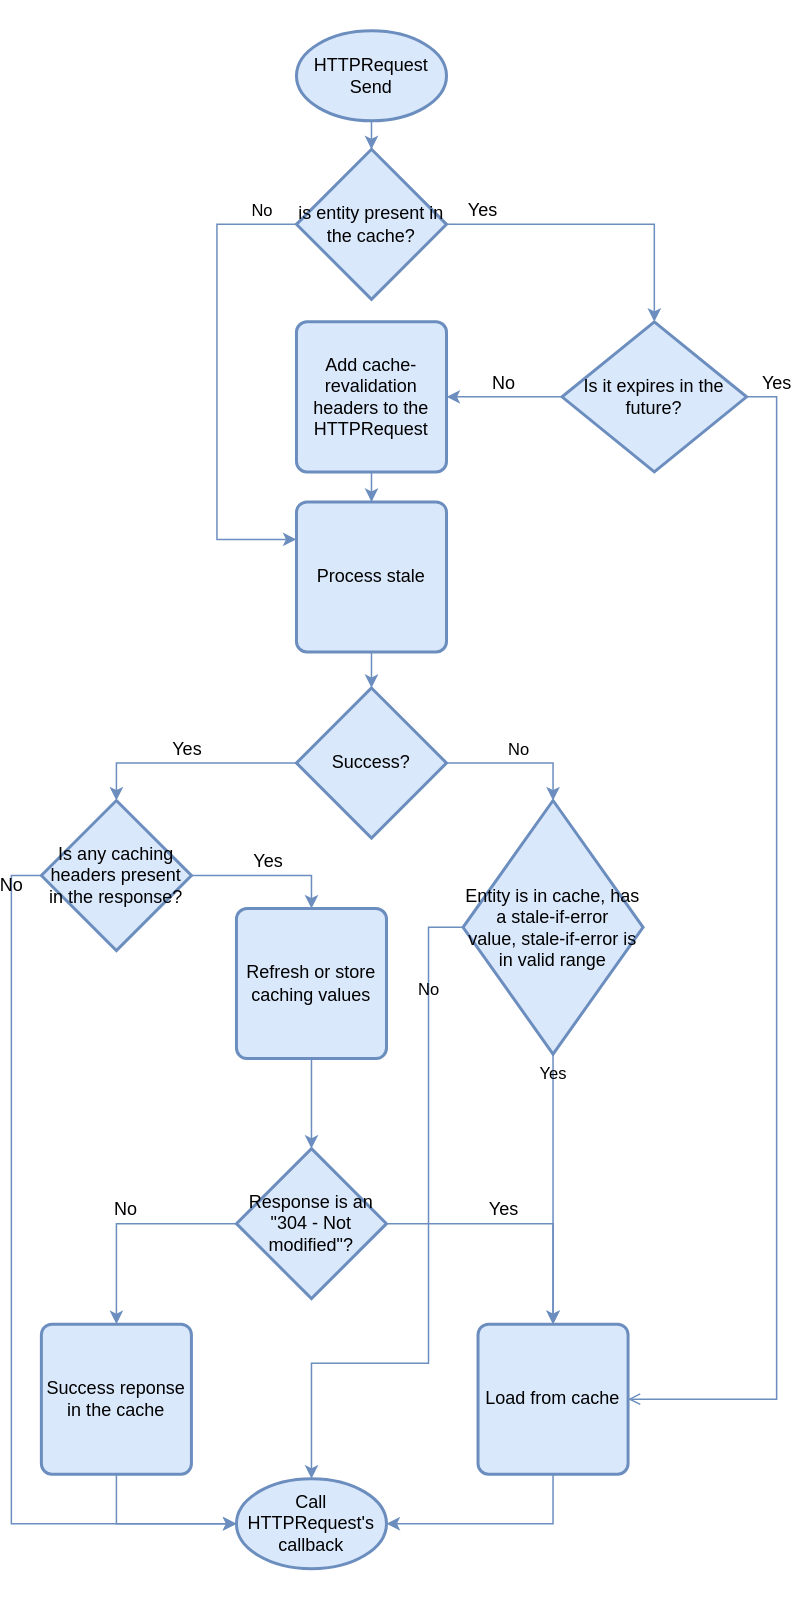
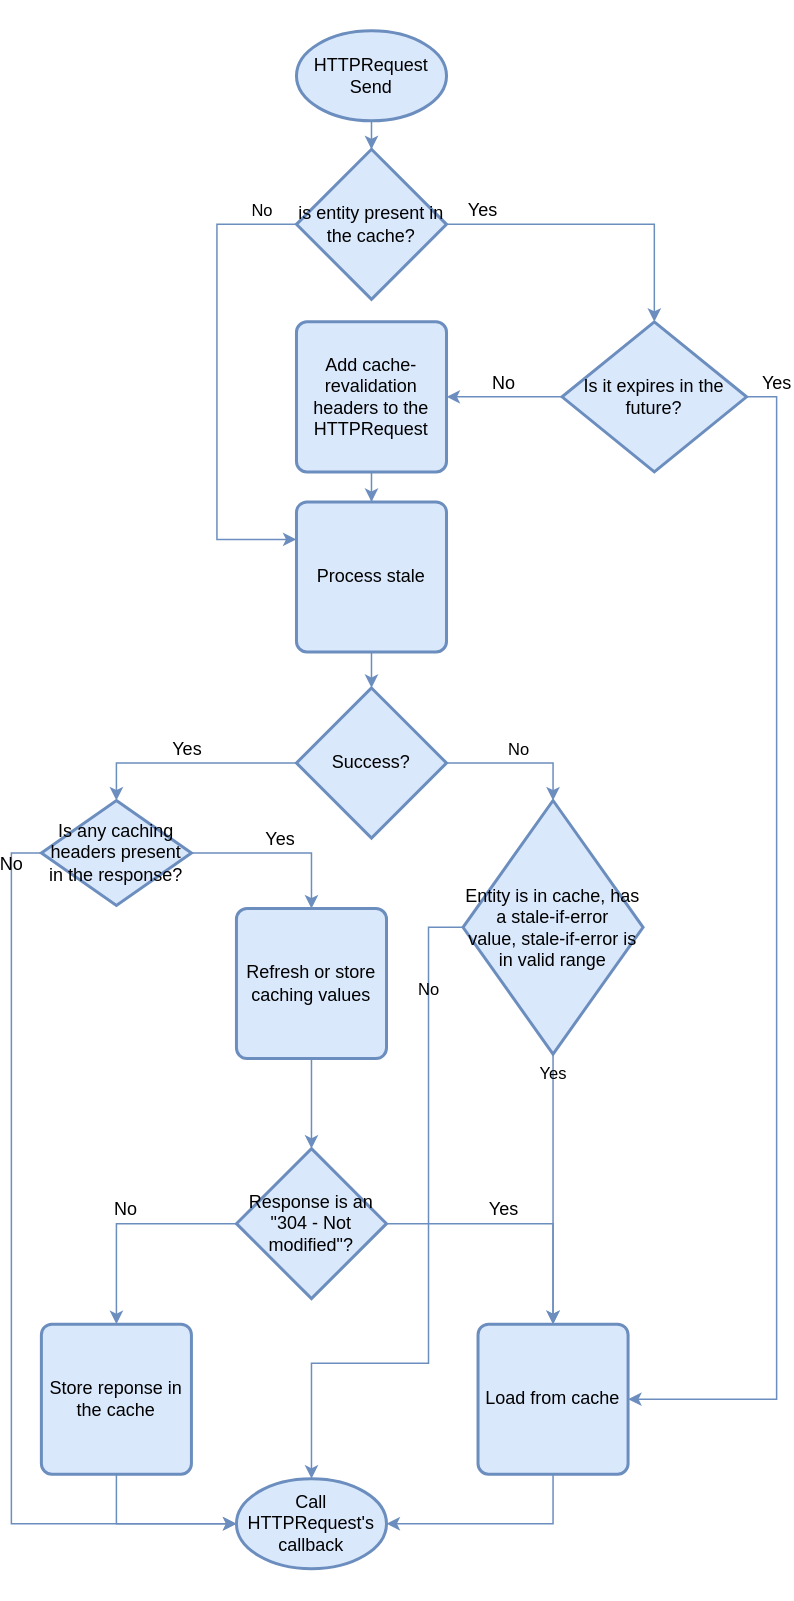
(116, 875) -> (116, 853)
(116, 1399) -> (116, 1399)
(637, 1399) -> (639, 1399)
